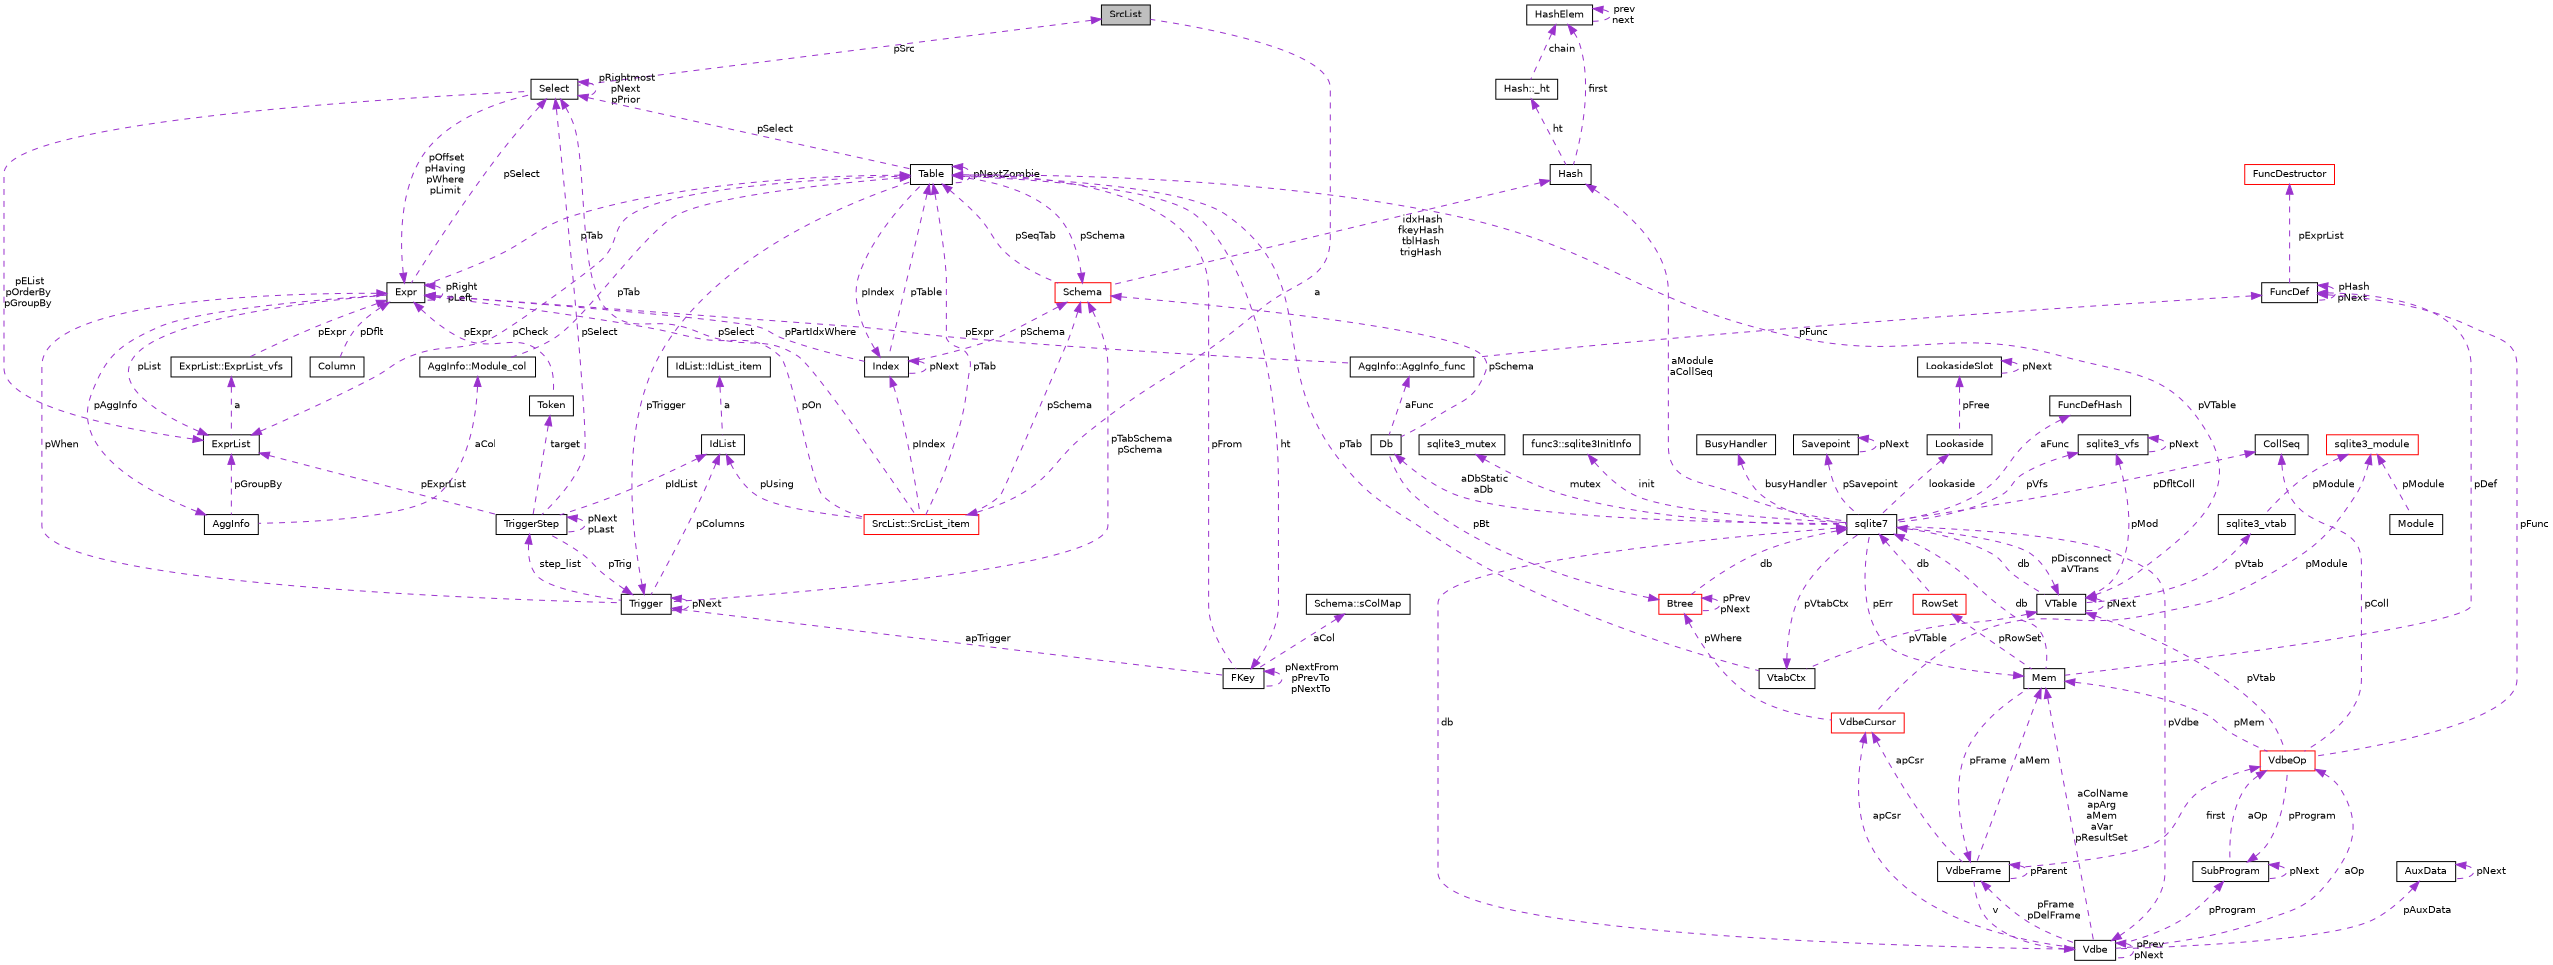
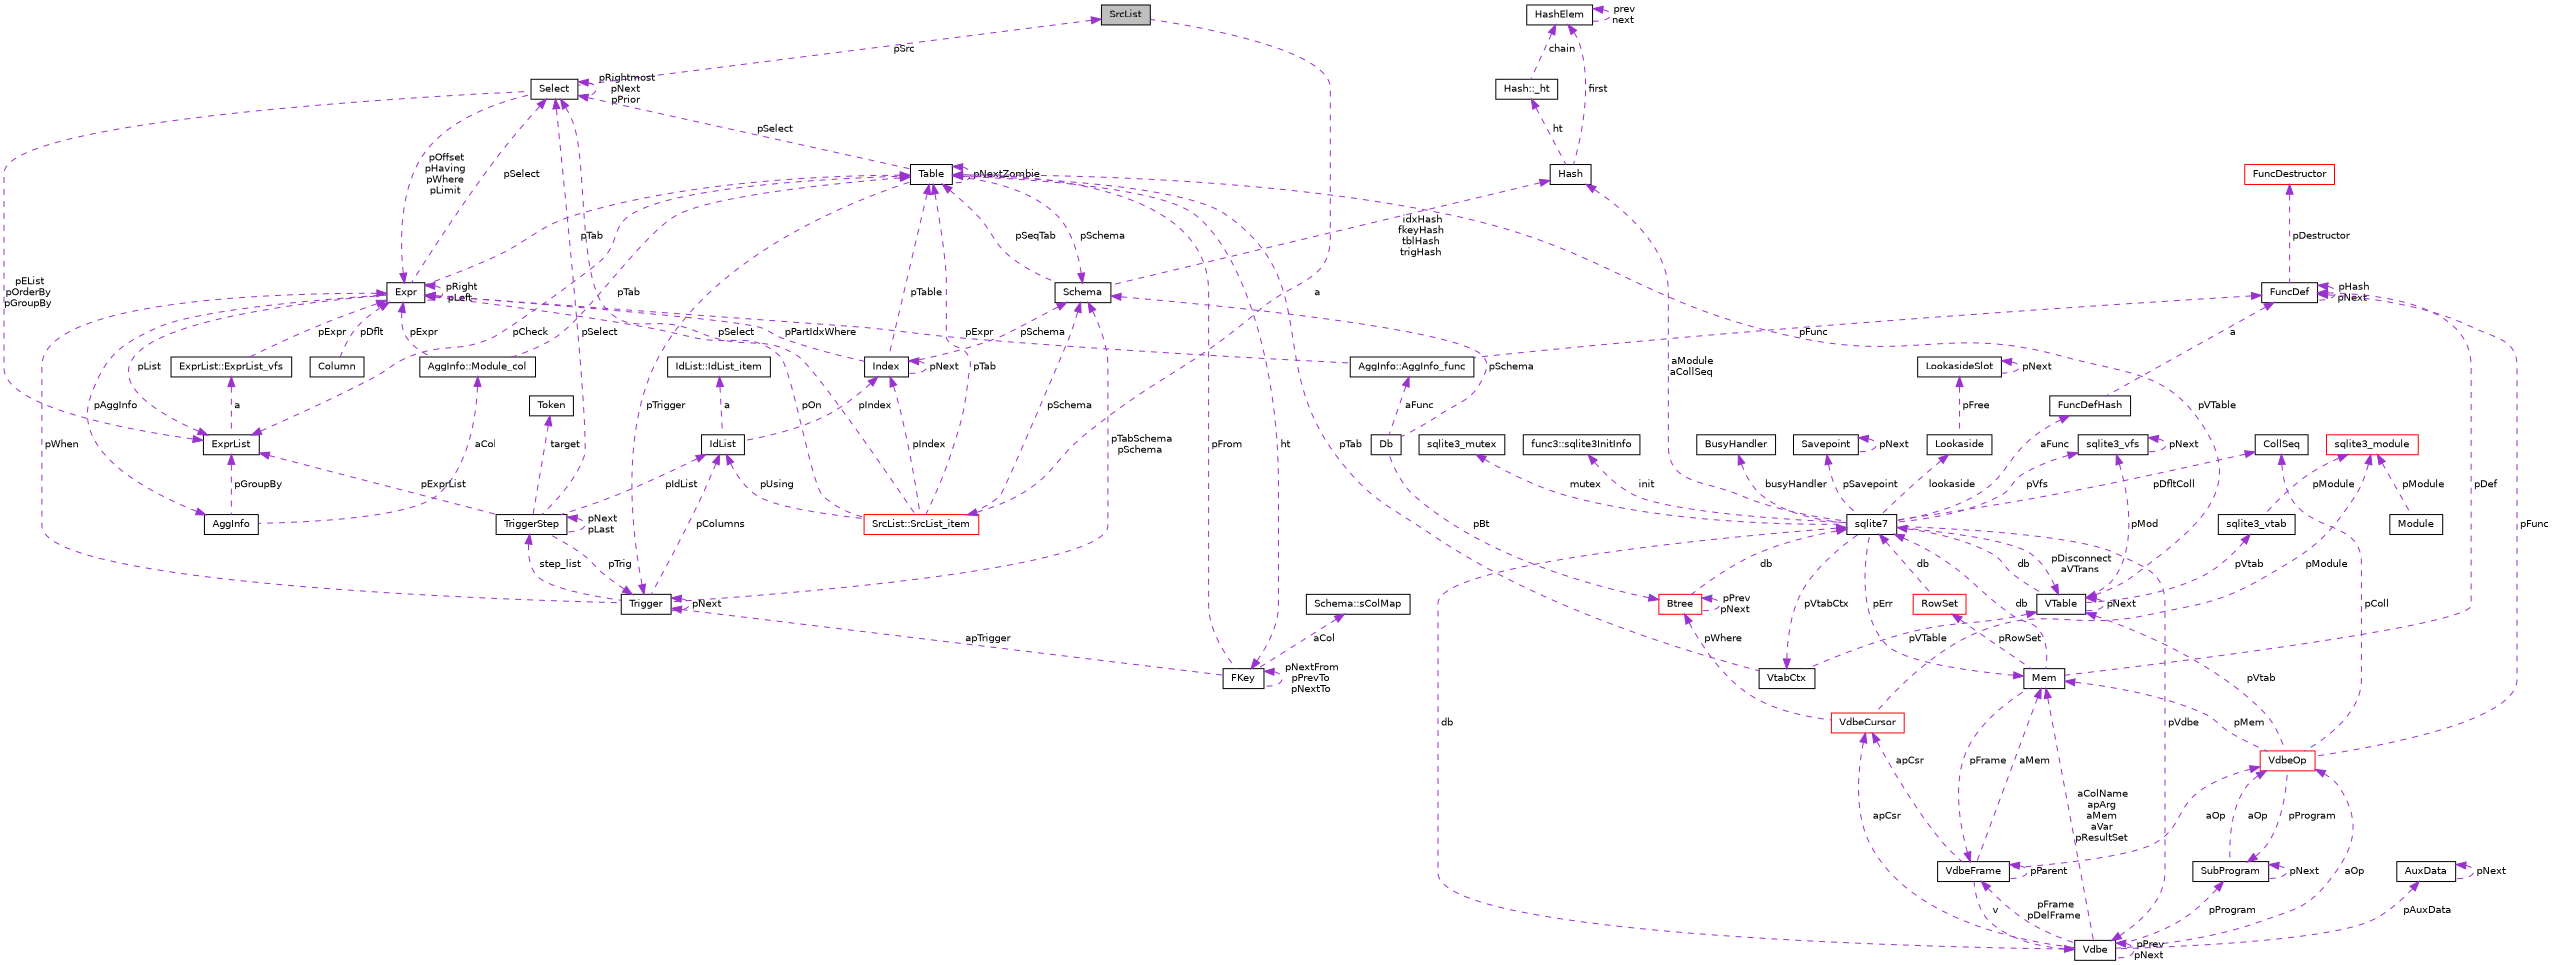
(2320, 236) -> (2320, 236)
(866, 259) -> (812, 422)
(1083, 293) -> (1083, 293)
(501, 343) -> (409, 341)
none -> (2185, 352)
(1619, 517) -> none
(2214, 816) -> (2214, 816)
